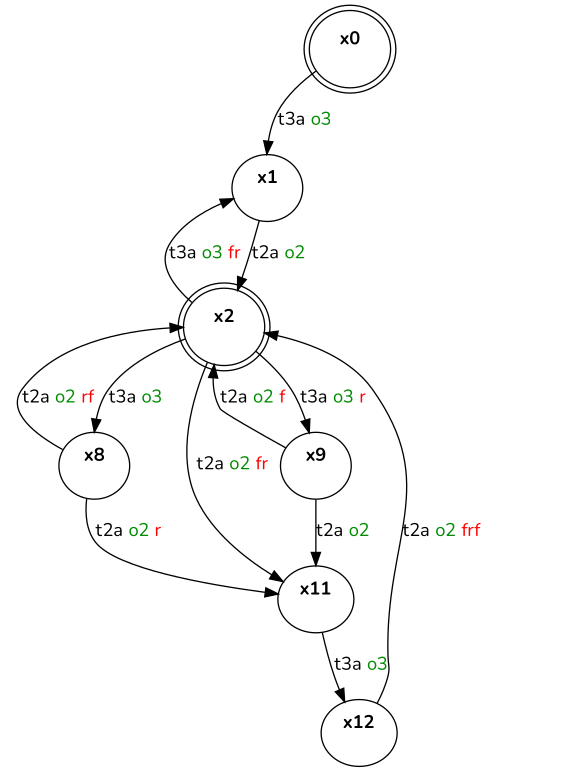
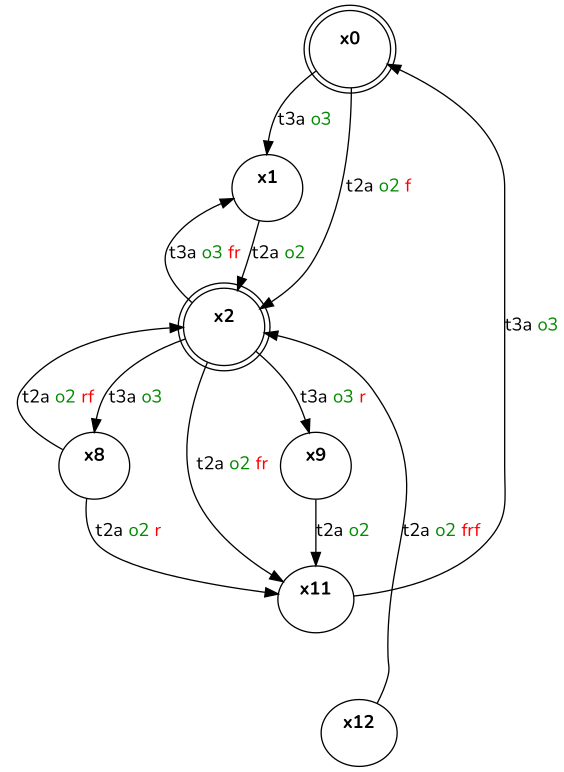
(239, 421) -> (336, 205)
(330, 662) -> (505, 357)
